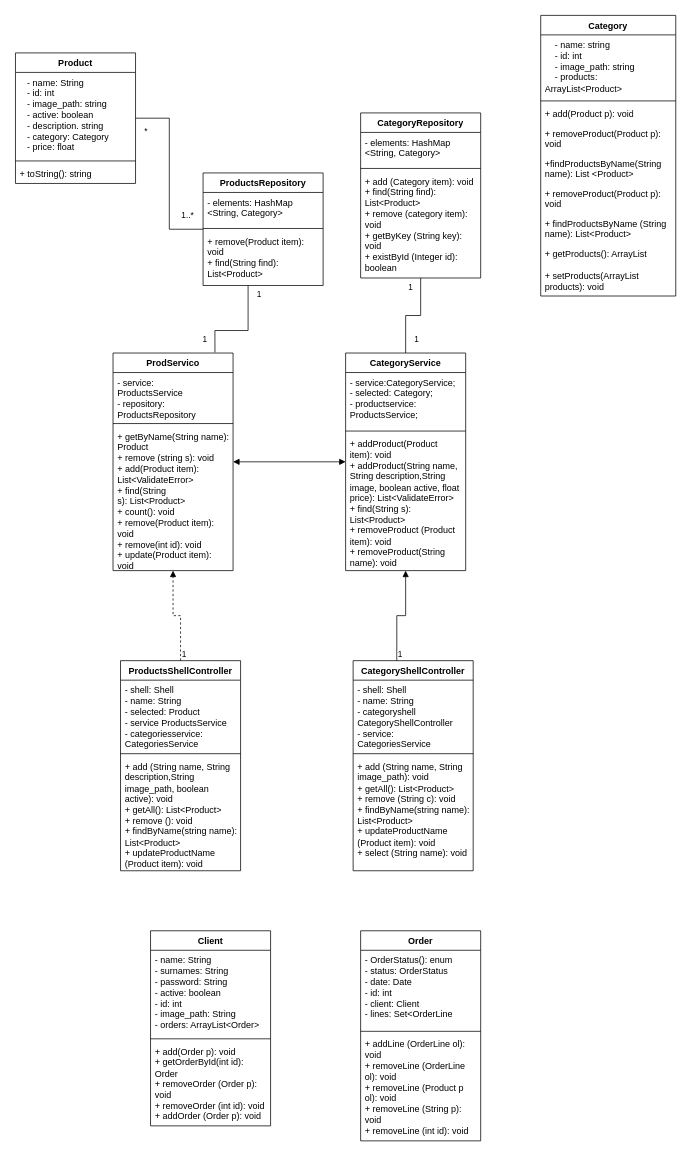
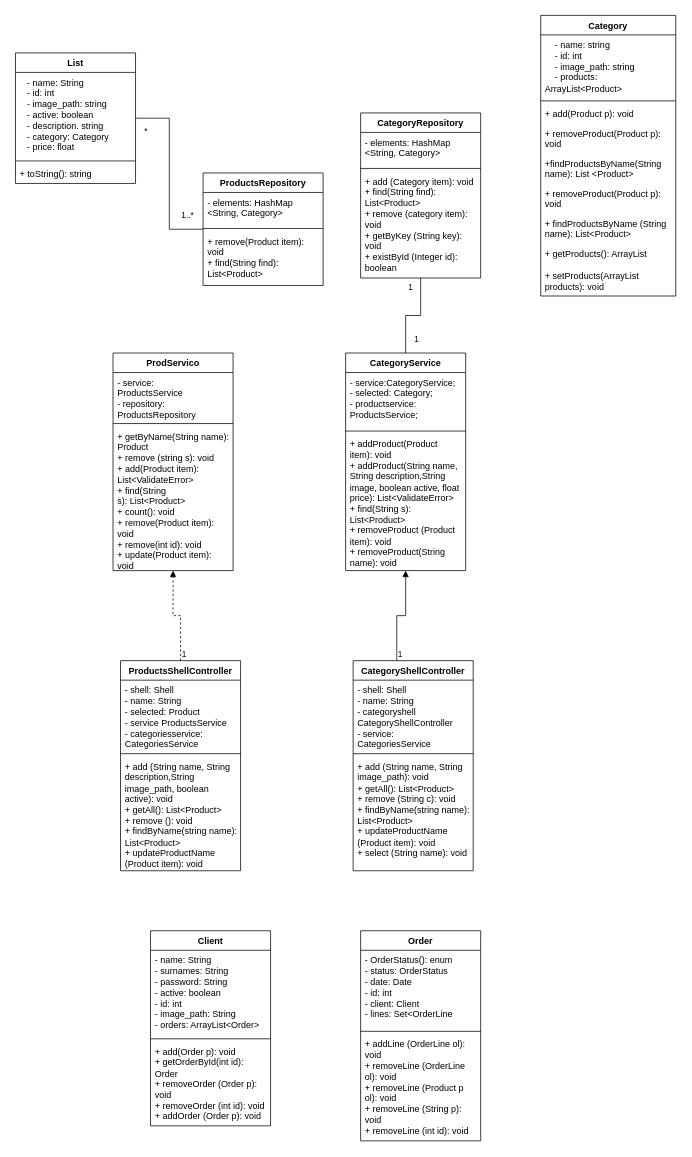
(75, 64) -> (75, 64)
(243, 330) -> none
(289, 462) -> none
